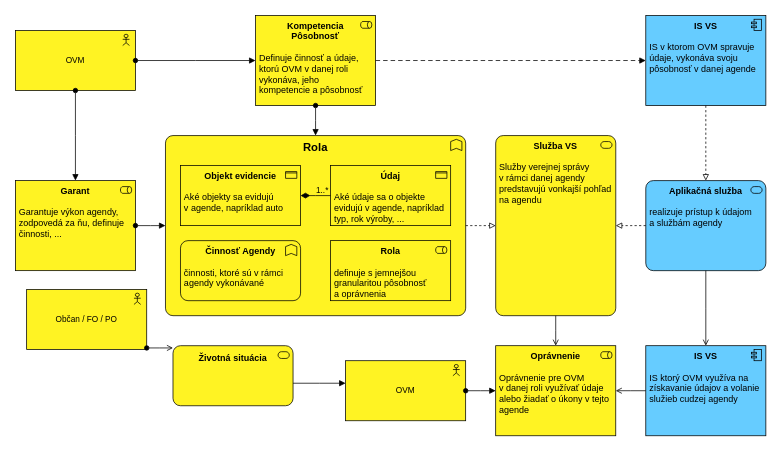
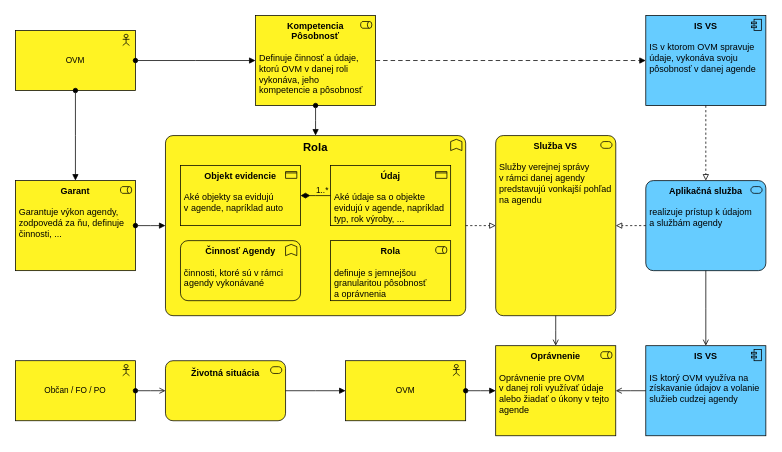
(87, 319) -> (75, 390)
(233, 375) -> (225, 390)
